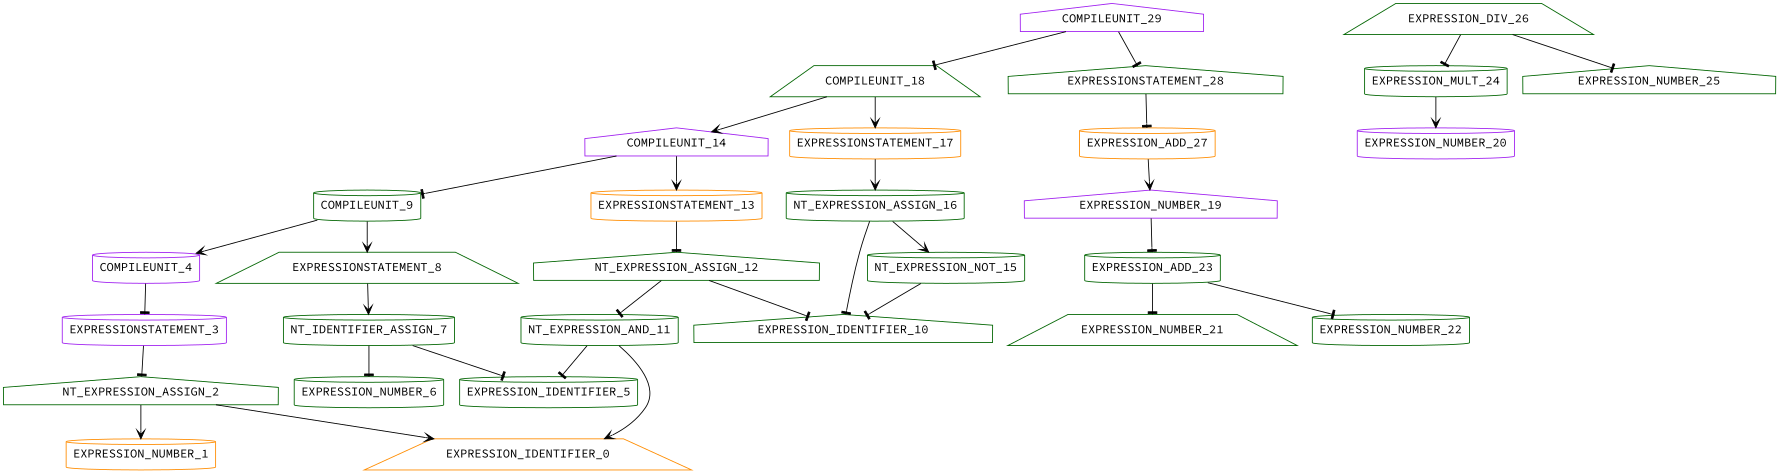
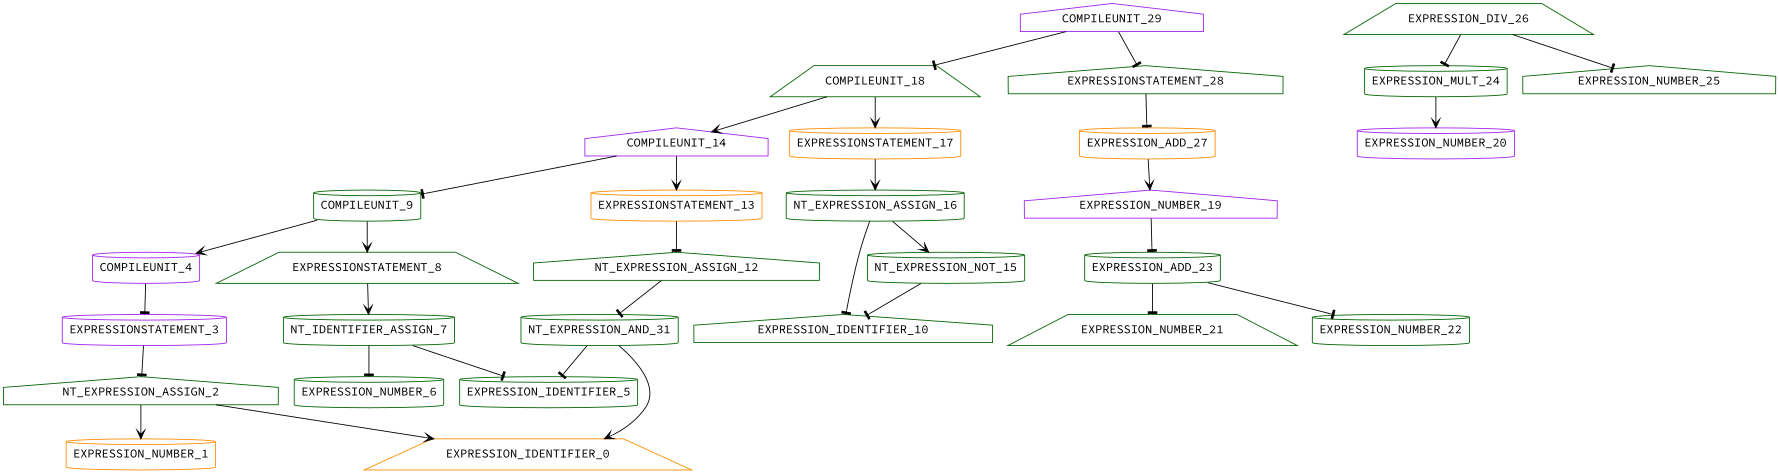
(757, 298) -> none
(600, 330) -> (600, 330)
